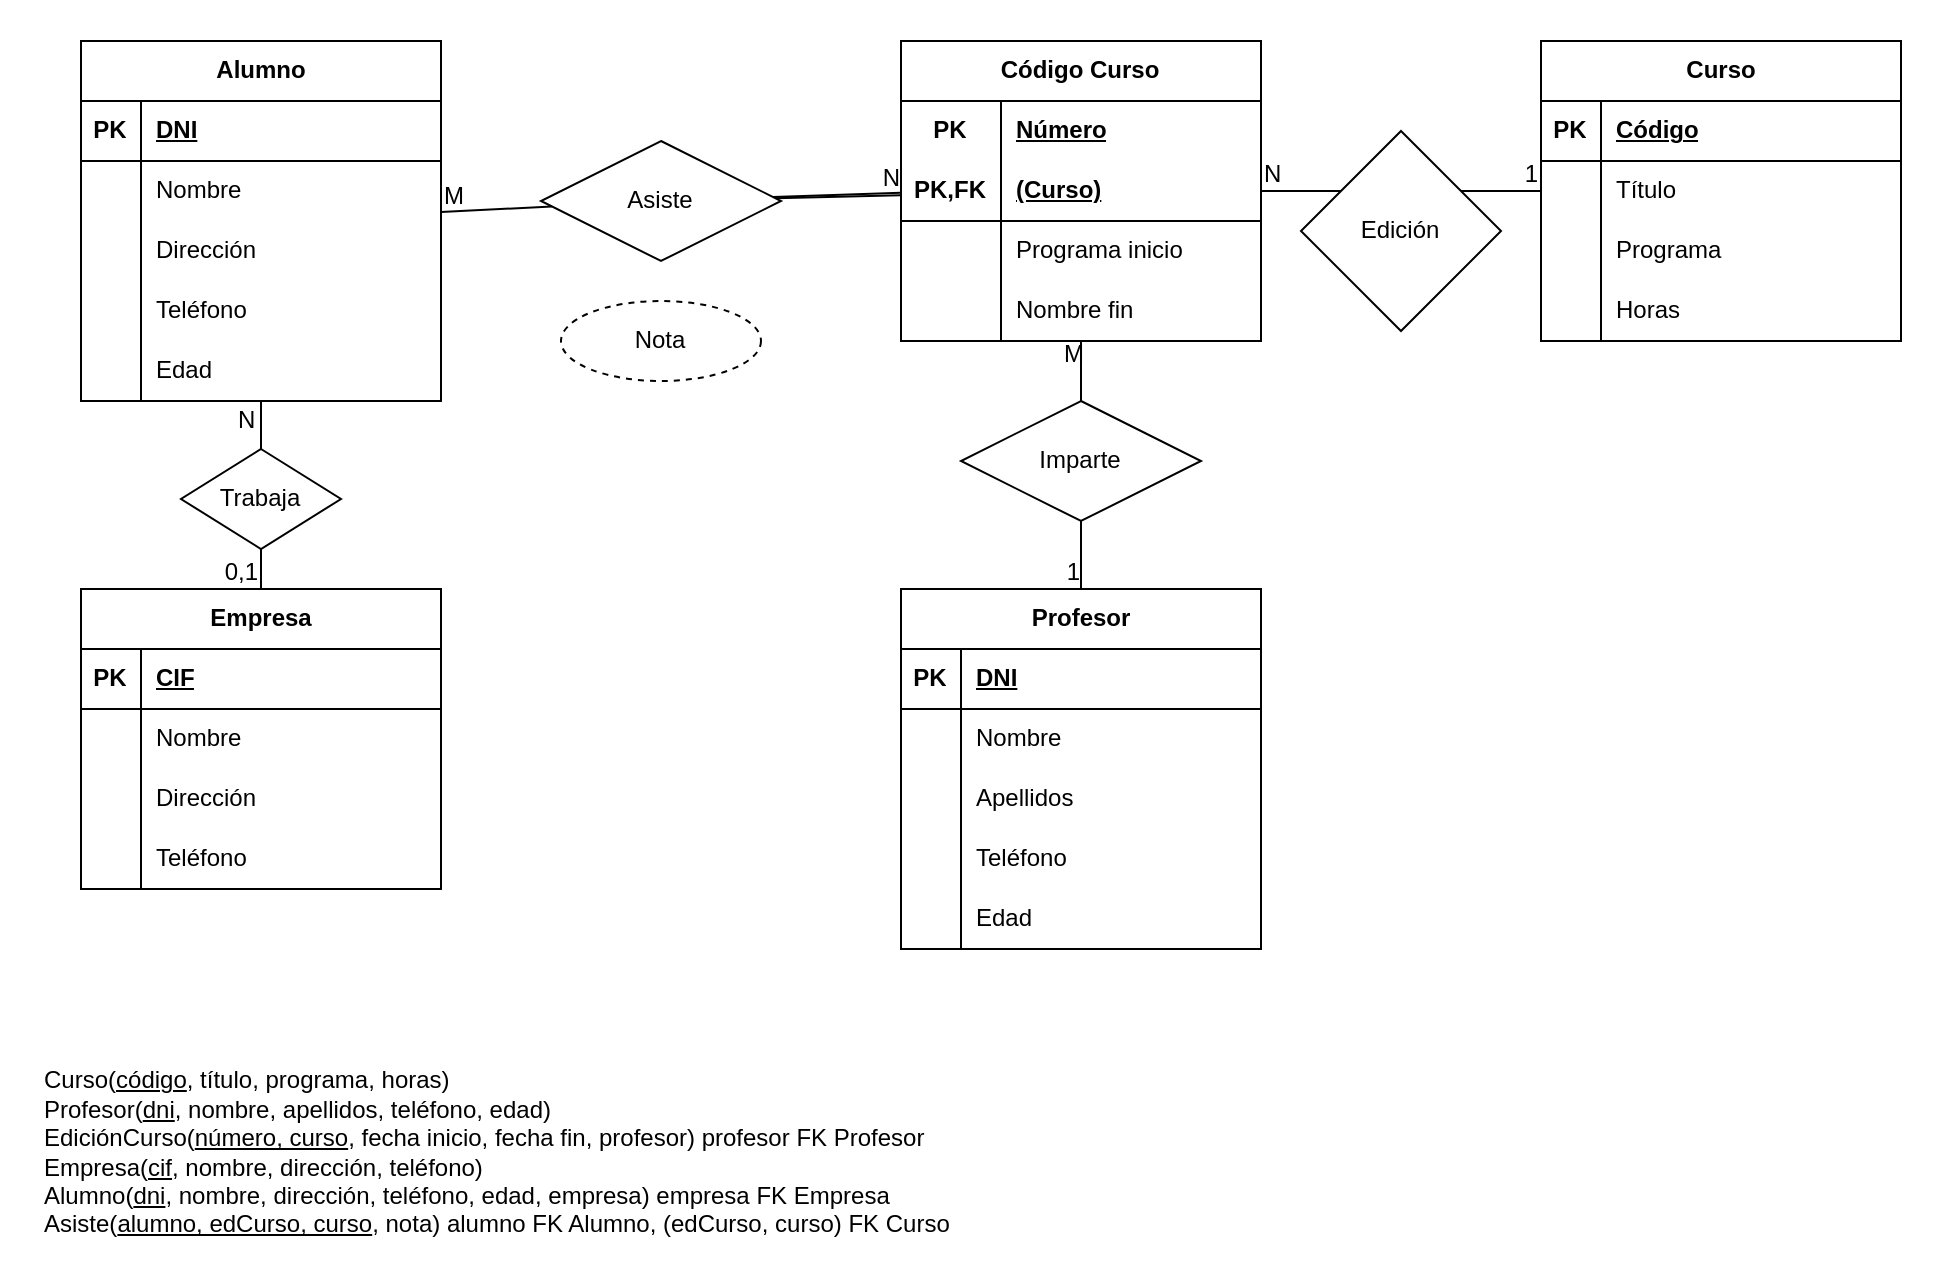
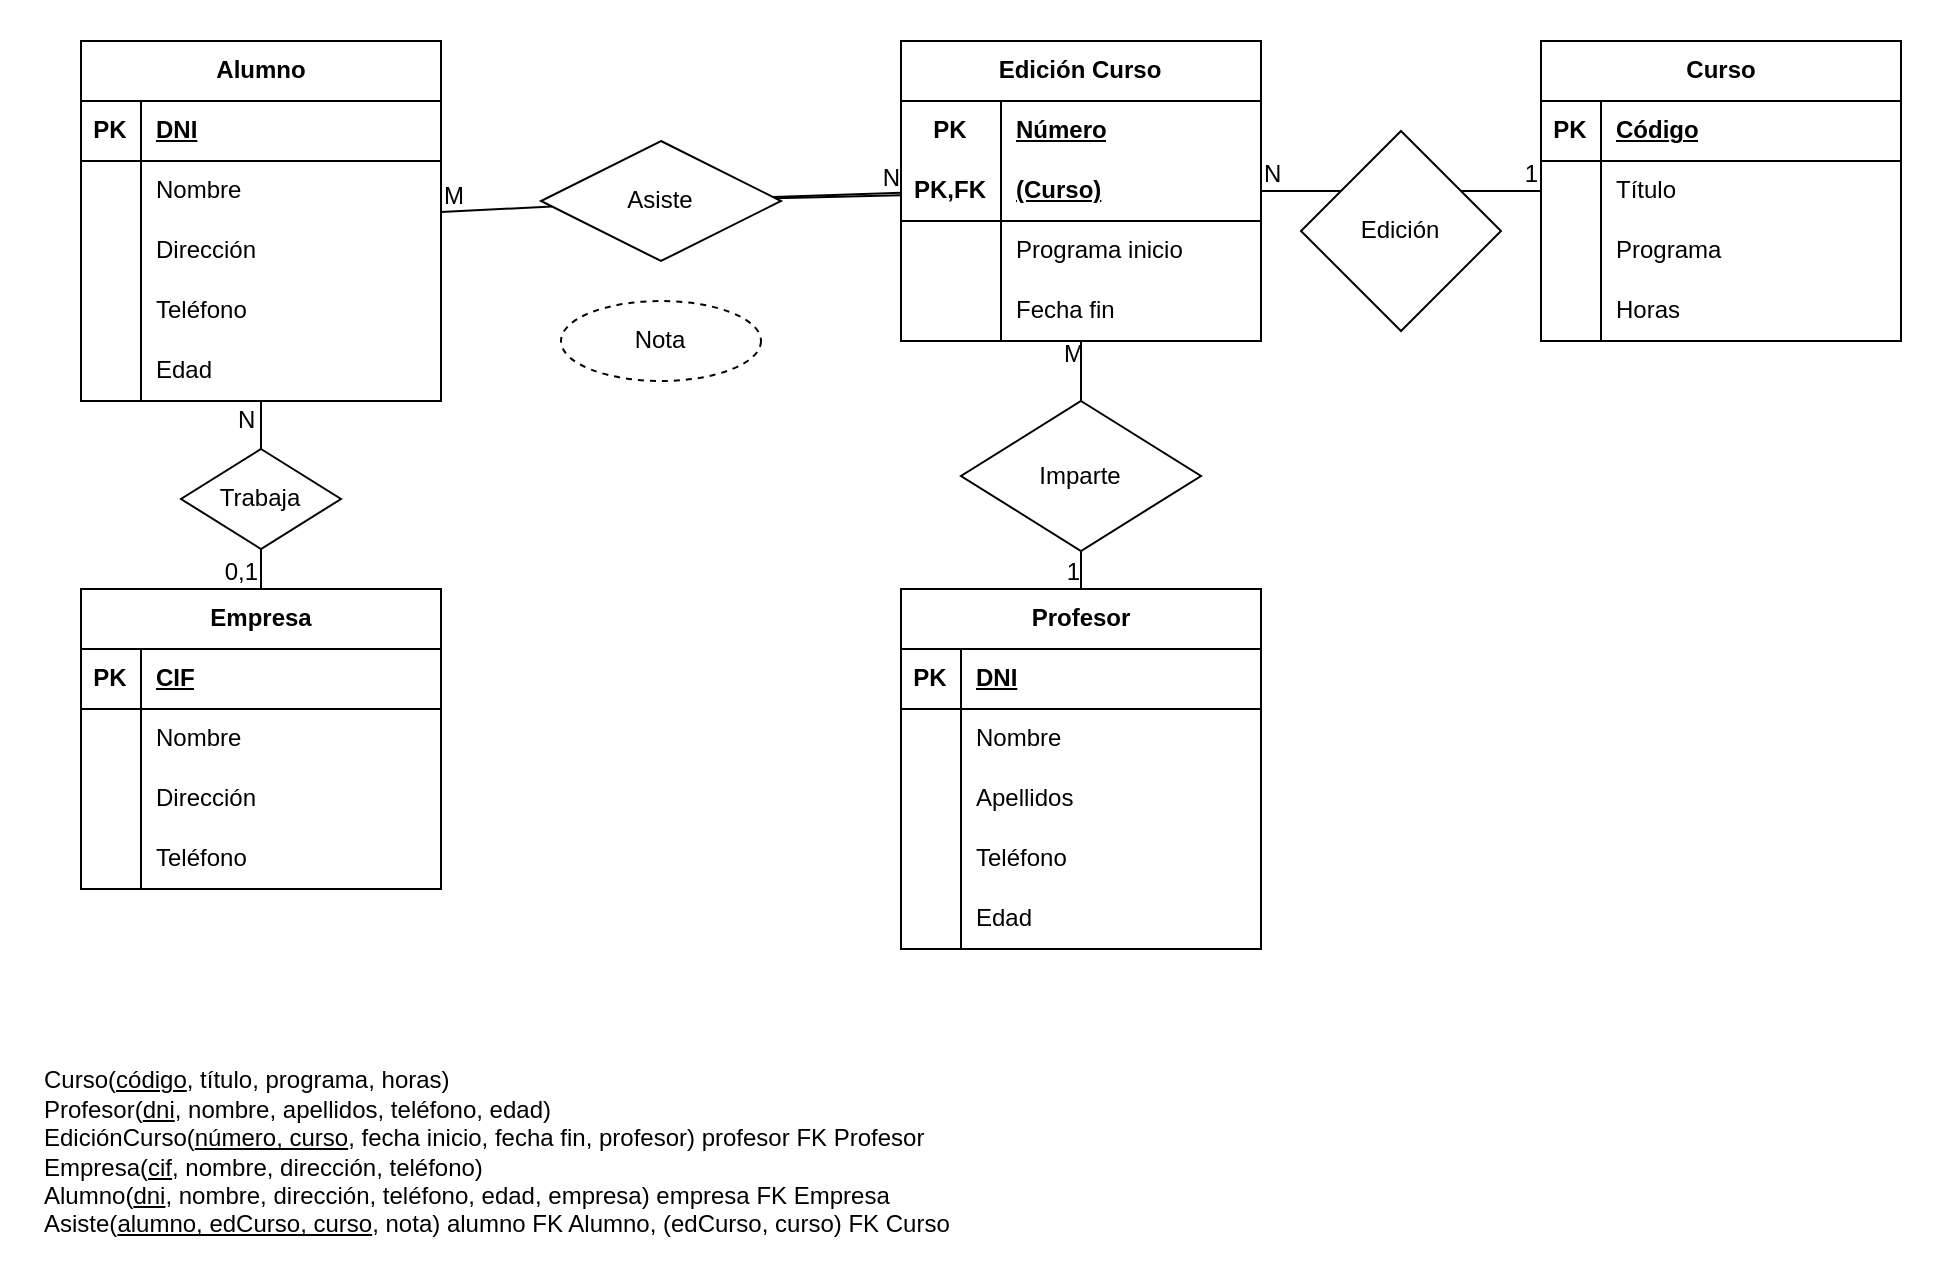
(1081, 71) -> (1081, 71)
(1078, 311) -> (1071, 311)
(1081, 461) -> (1081, 476)
